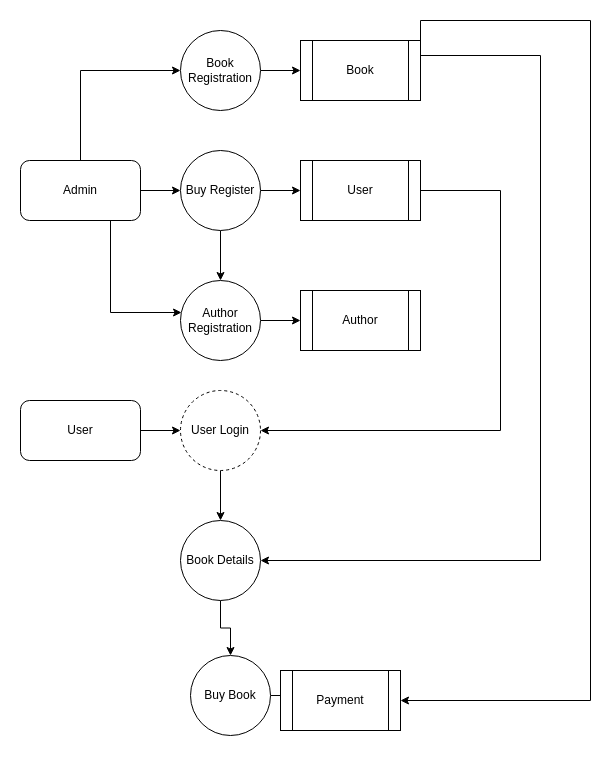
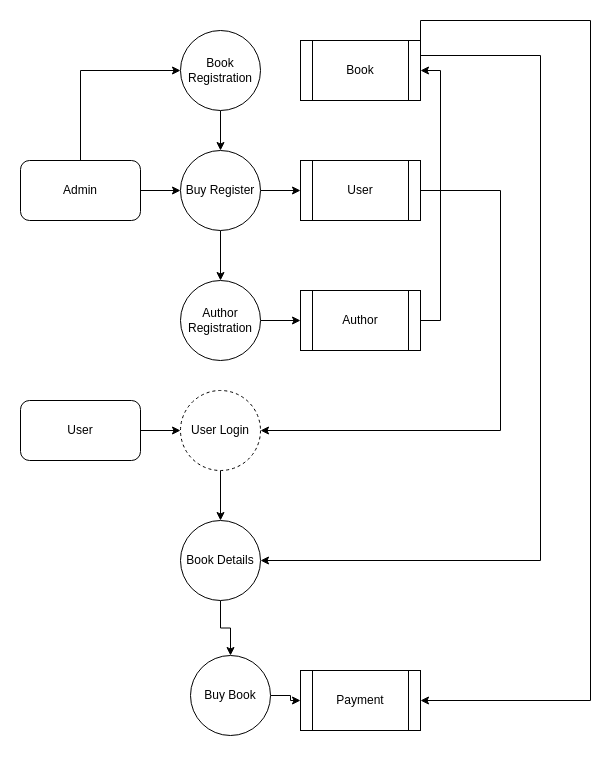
(277, 71) -> (221, 127)
none -> (441, 200)
(111, 299) -> none
(341, 701) -> (361, 701)
